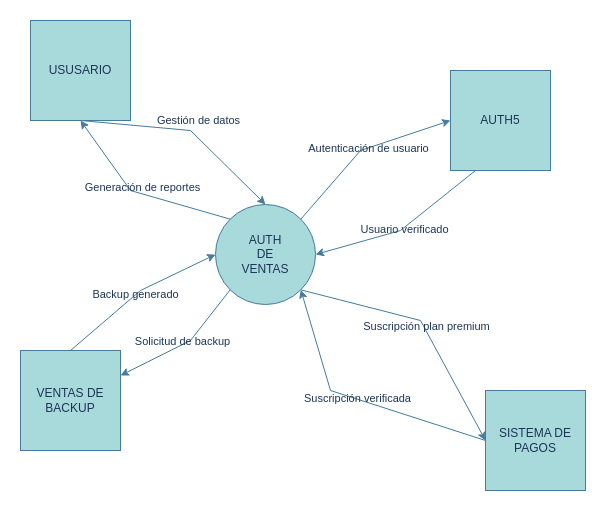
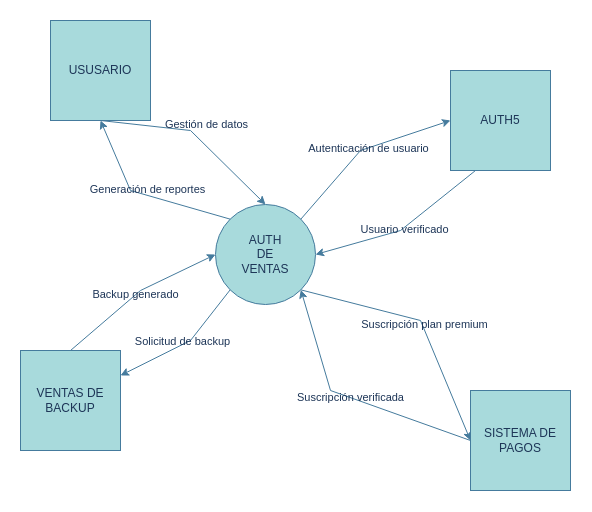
(81, 71) -> (101, 71)
(536, 441) -> (521, 441)
